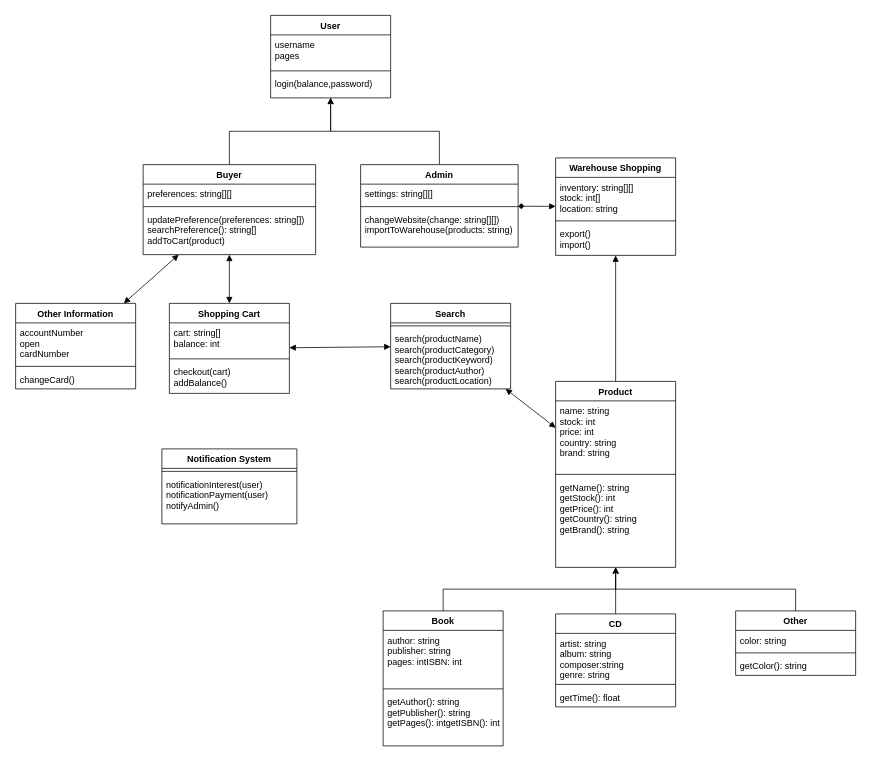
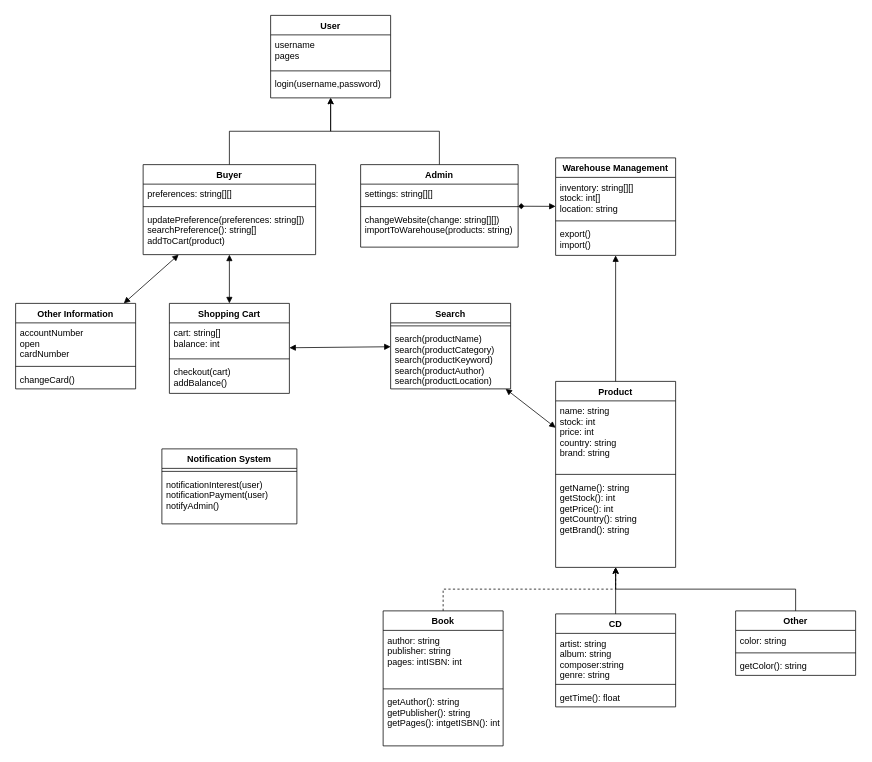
(328, 84) -> (331, 84)
(615, 168) -> (615, 168)
(518, 589) -> (518, 589)
